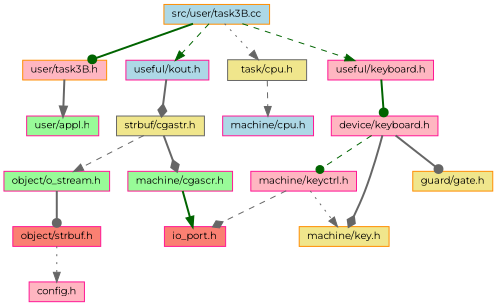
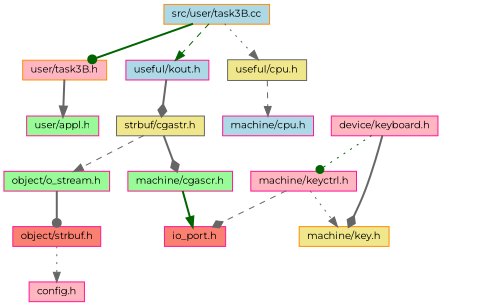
(267, 70) -> (267, 70)
(381, 70) -> none
(348, 151) -> (348, 151)
(453, 181) -> none
